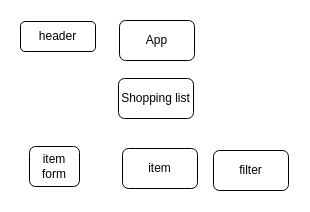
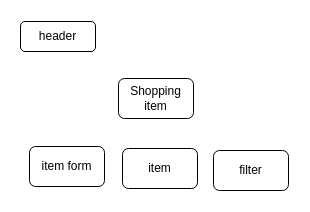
(157, 41) -> none
(156, 99) -> (156, 99)
(55, 167) -> (67, 167)
